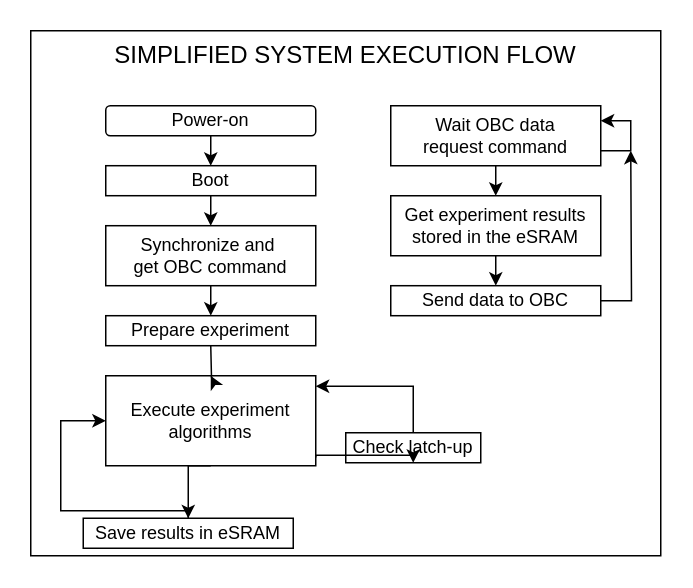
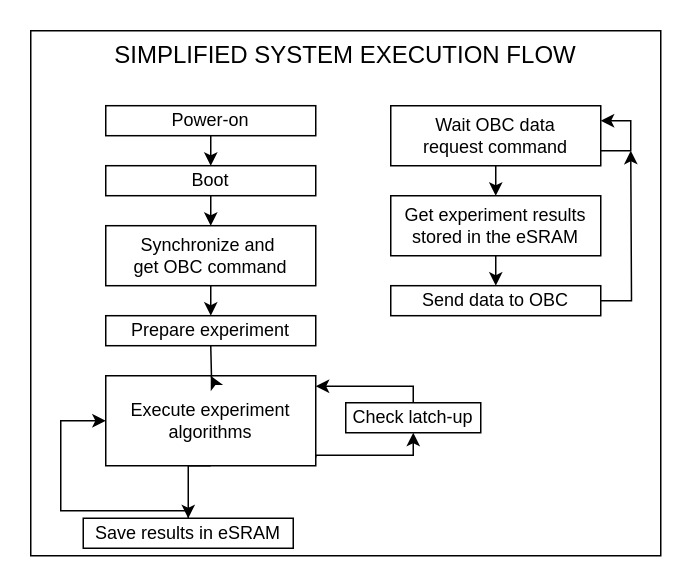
(211, 121) -> (211, 121)
(413, 448) -> (413, 418)
